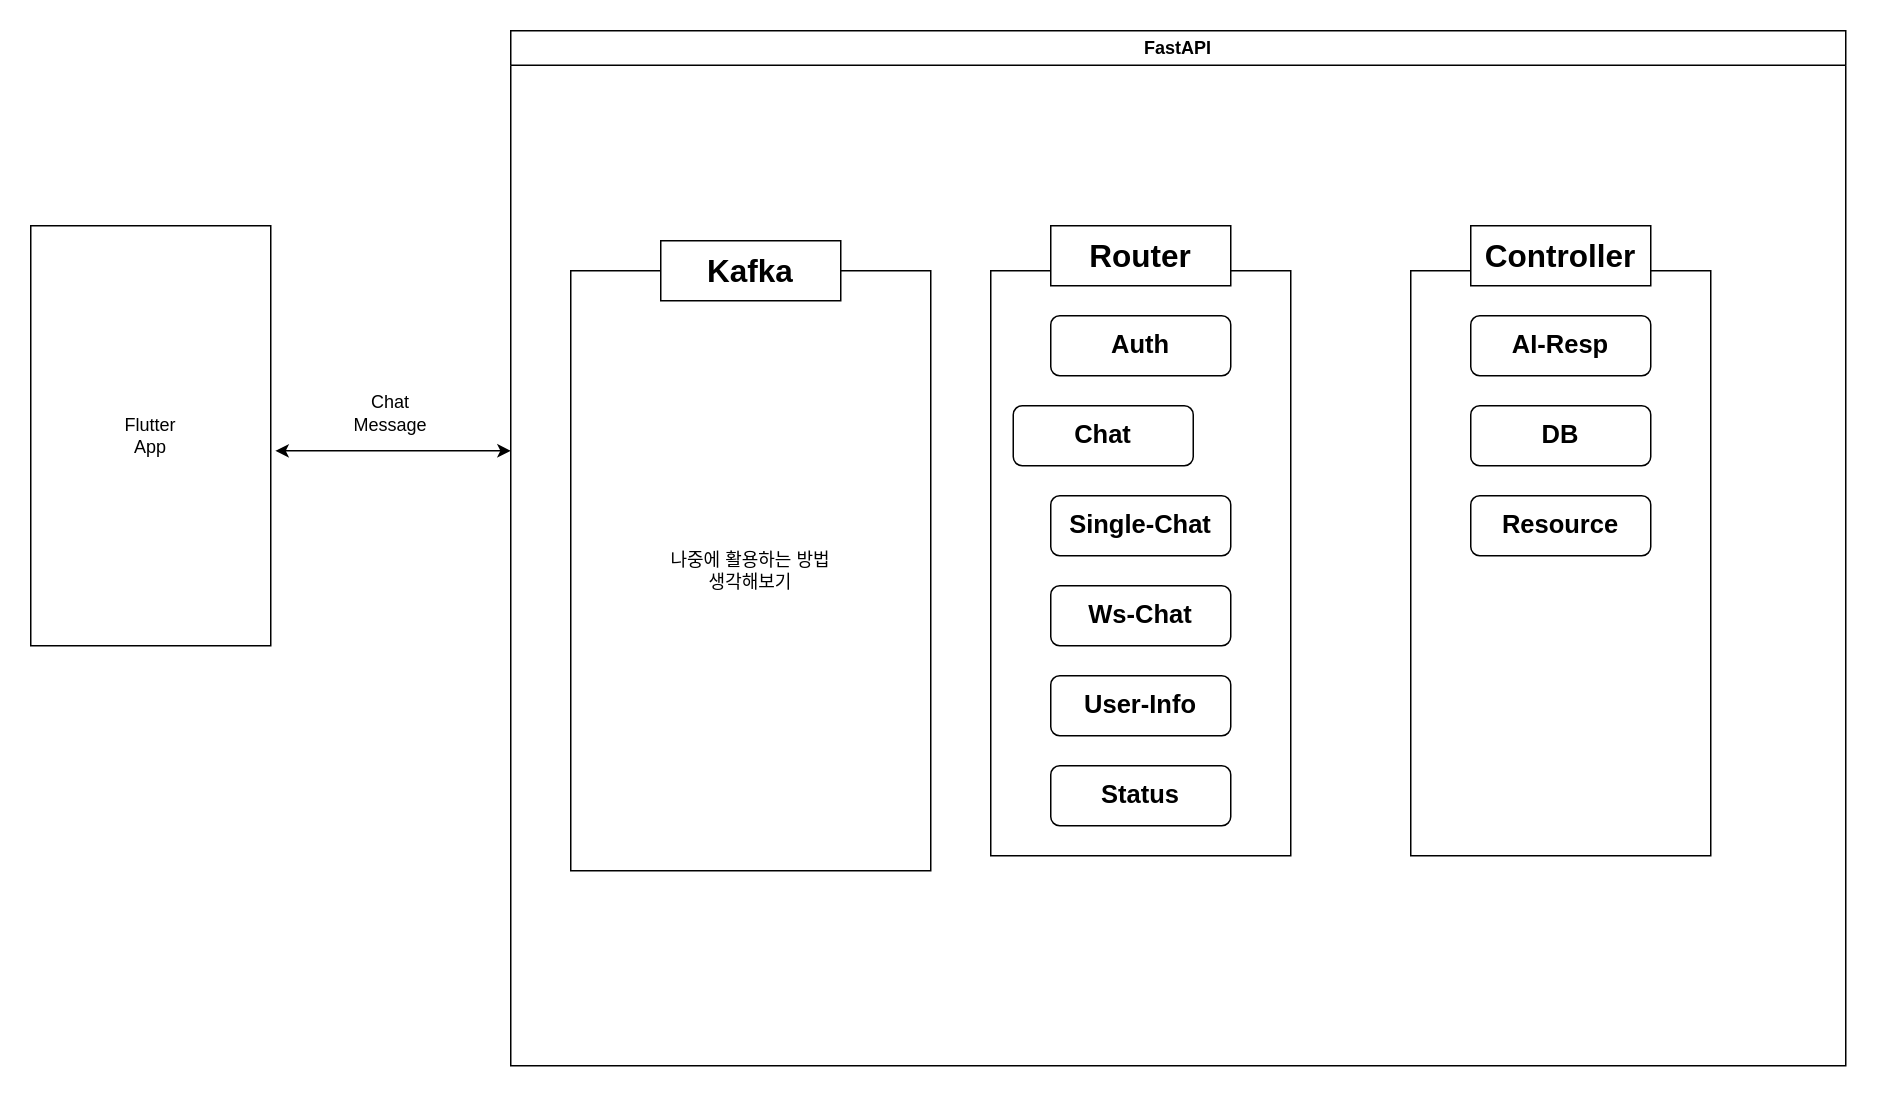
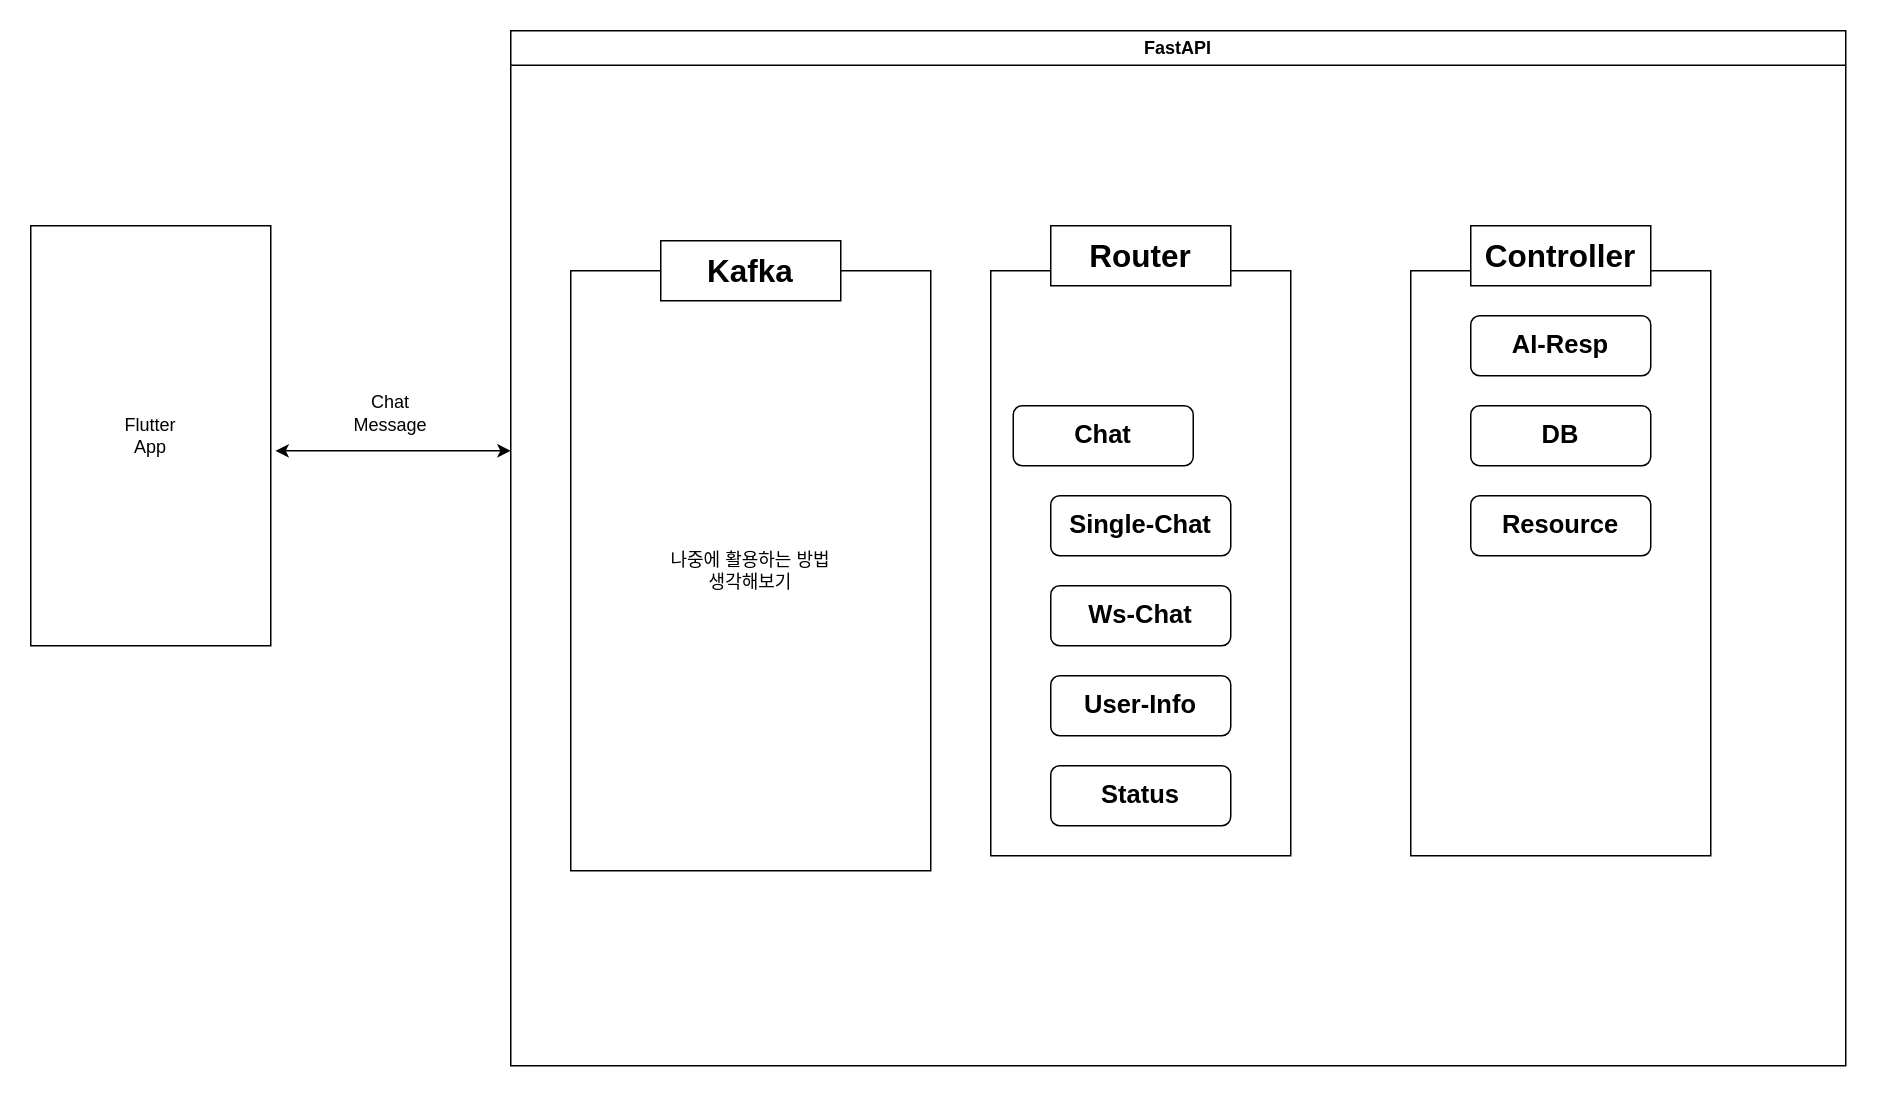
(1141, 346) -> none
